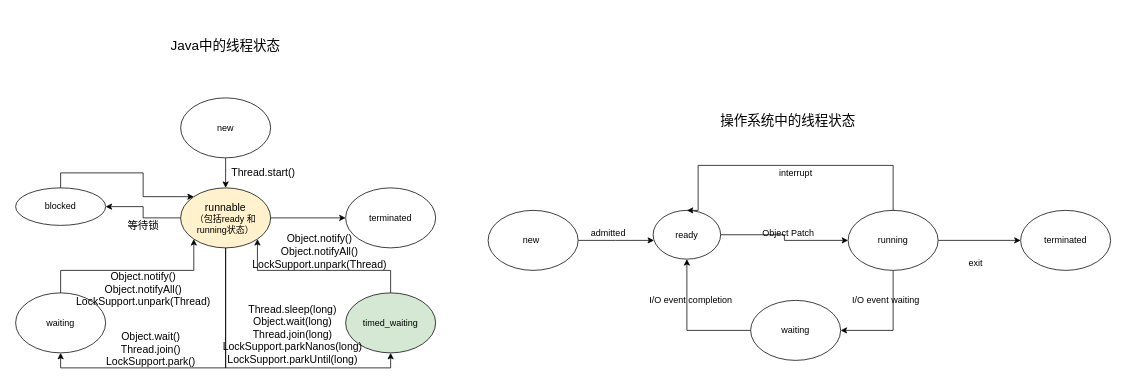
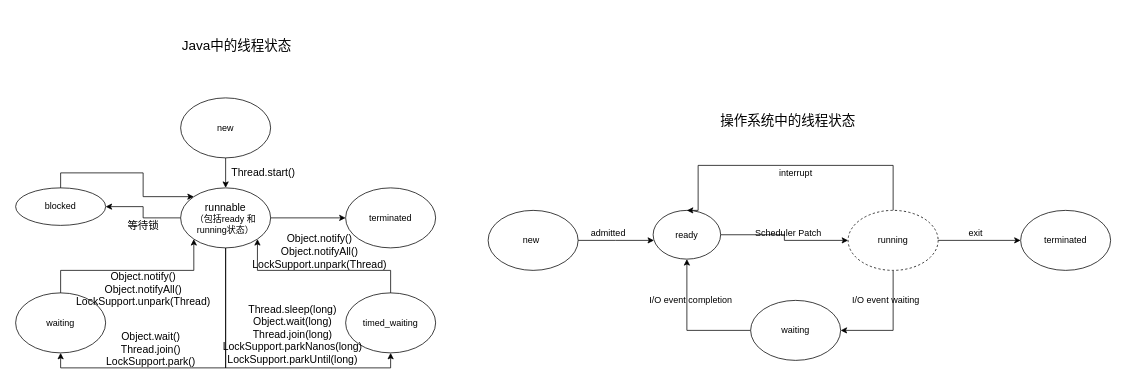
(225, 45) -> (237, 45)
(225, 218) -> (225, 218)
(788, 233) -> (788, 233)
(893, 240) -> (893, 240)
(975, 263) -> (975, 233)
(390, 323) -> (390, 323)
